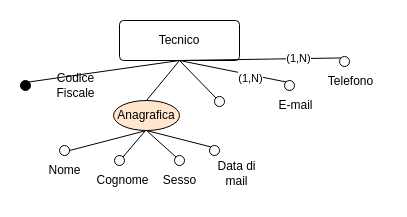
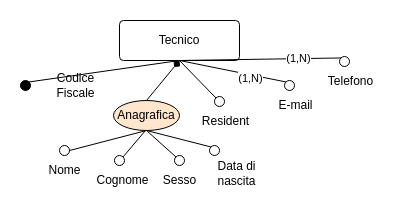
(176, 65) -> (174, 67)
none -> (226, 122)
(237, 174) -> (237, 174)
